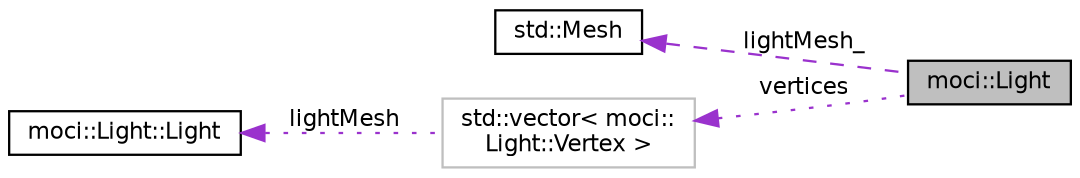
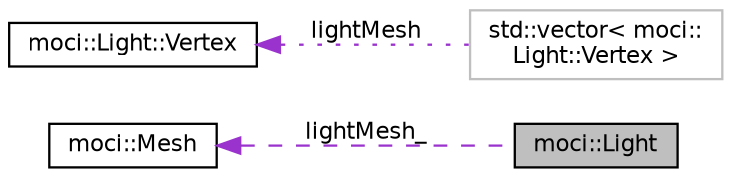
(569, 32) -> (133, 146)
(813, 108) -> none
(125, 133) -> (133, 45)
